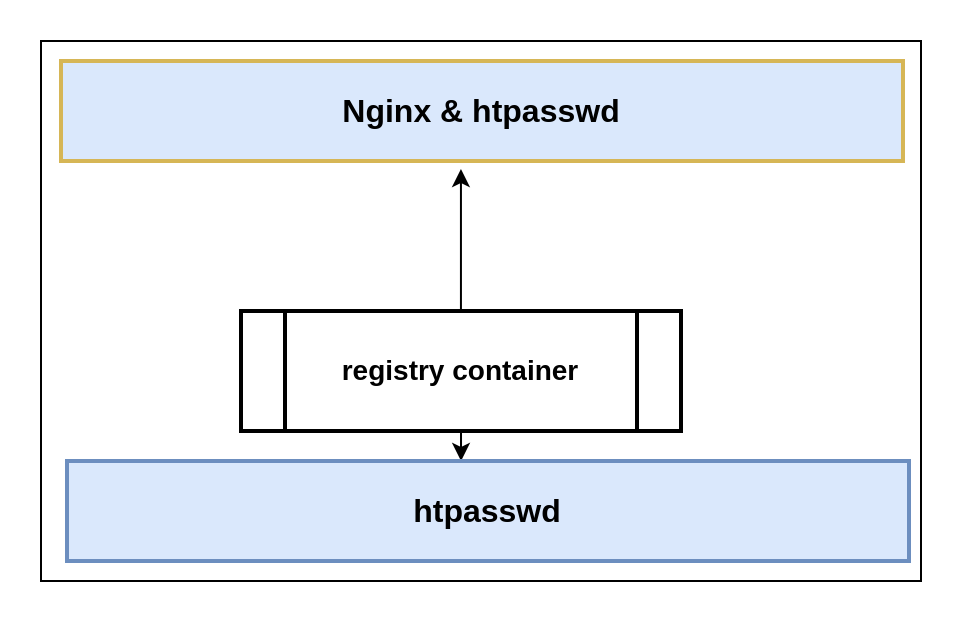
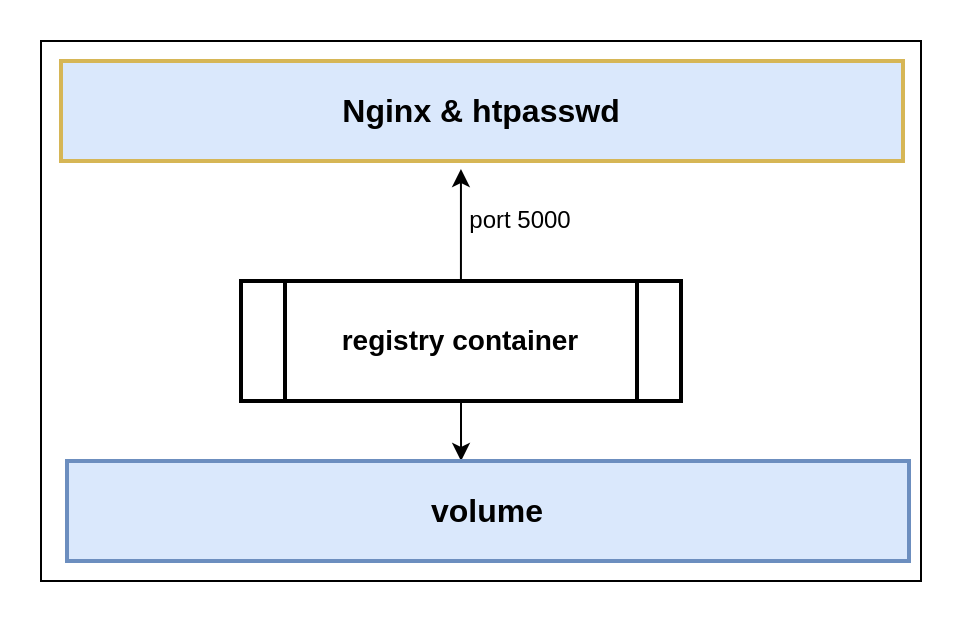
none -> (521, 221)
(461, 371) -> (461, 341)
(488, 511) -> (488, 511)
